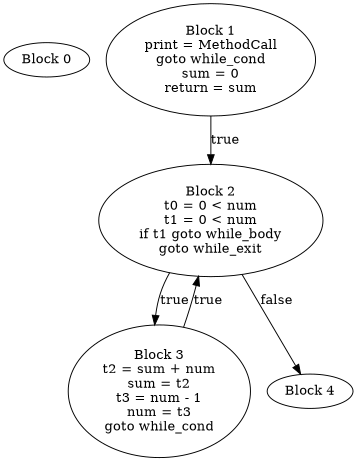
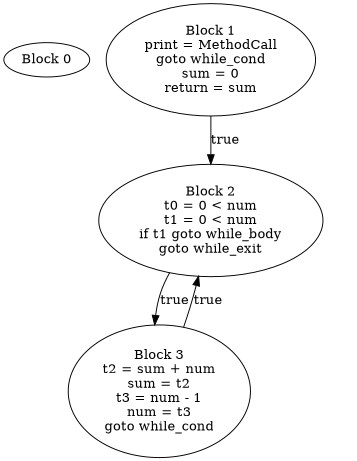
(310, 391) -> none
